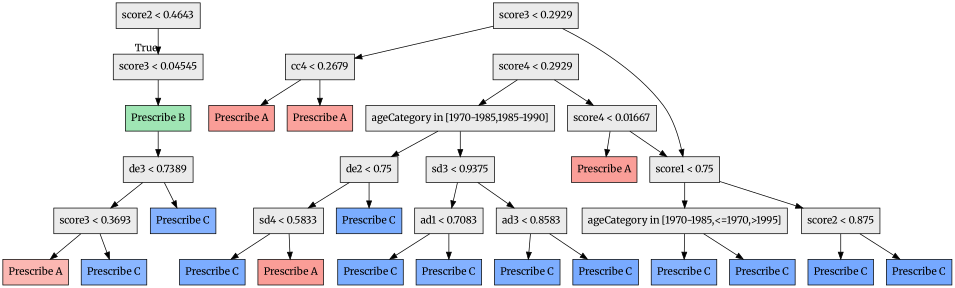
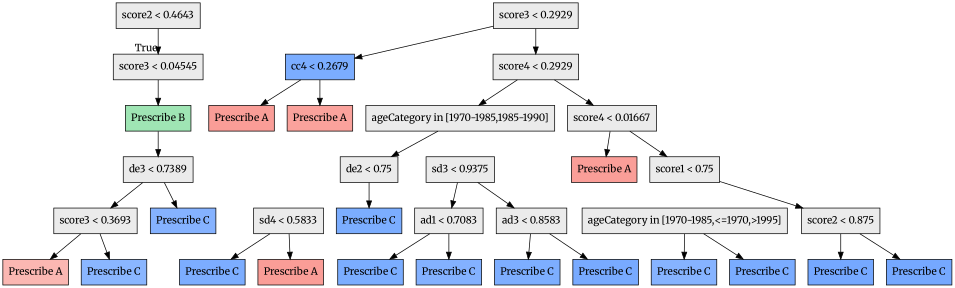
(320, 67) -> (320, 67)
(636, 77) -> (536, 38)
(460, 140) -> none
(685, 192) -> none
(332, 193) -> none
